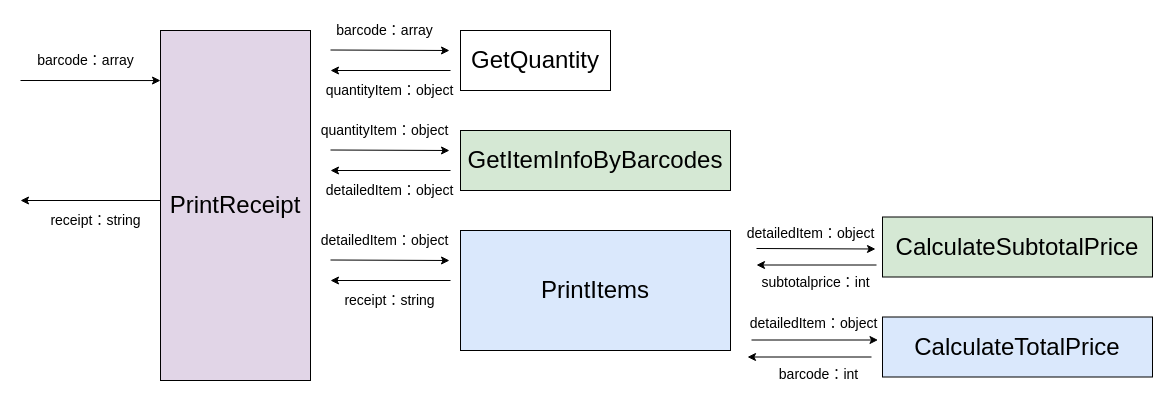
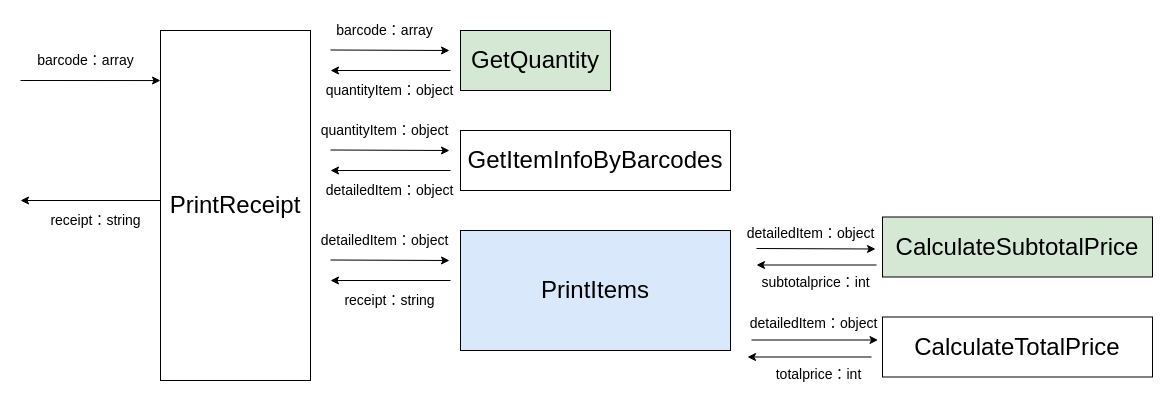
(536, 61) -> (536, 61)
(596, 161) -> (596, 161)
(236, 206) -> (236, 206)
(1018, 347) -> (1018, 347)
(819, 375) -> (819, 375)
